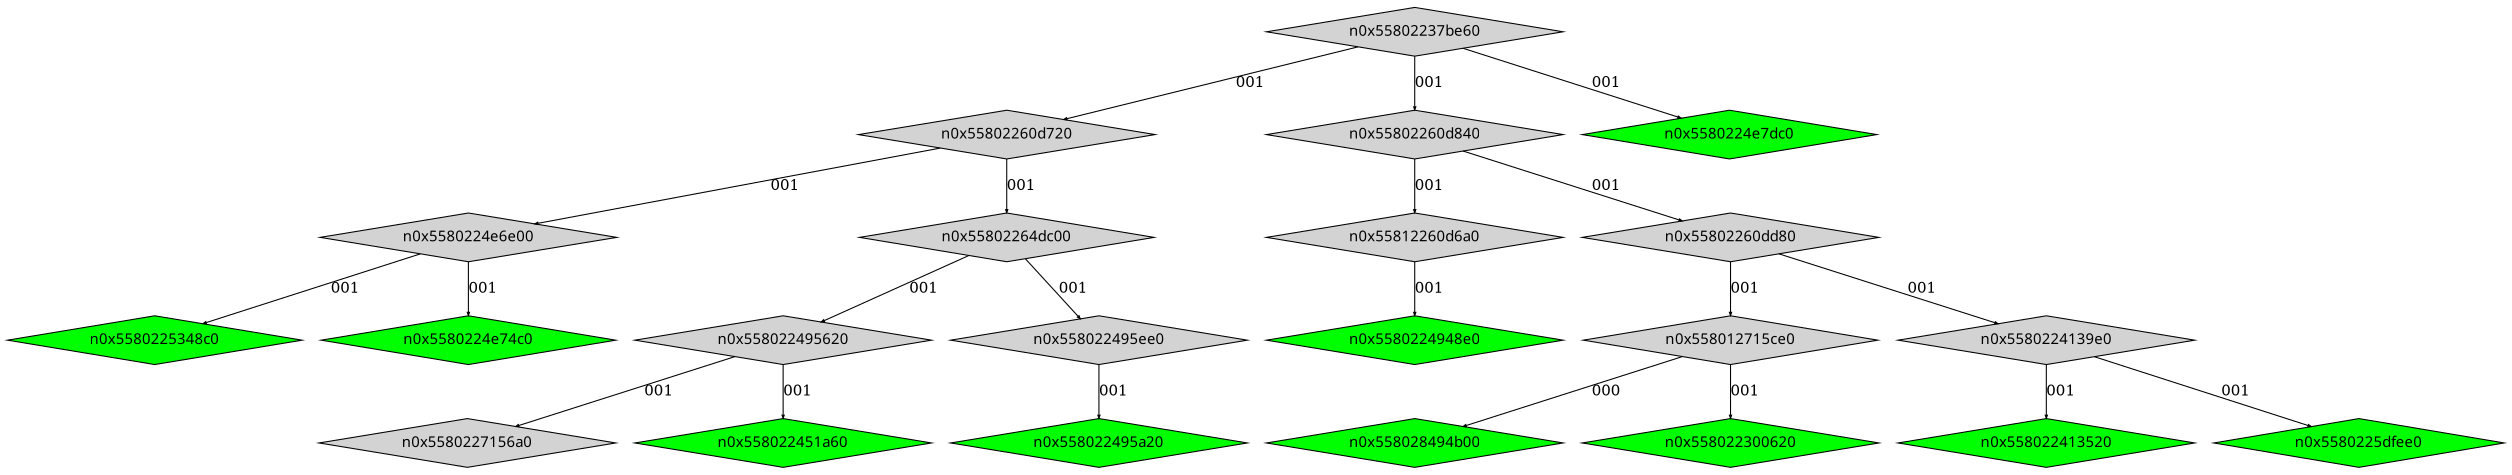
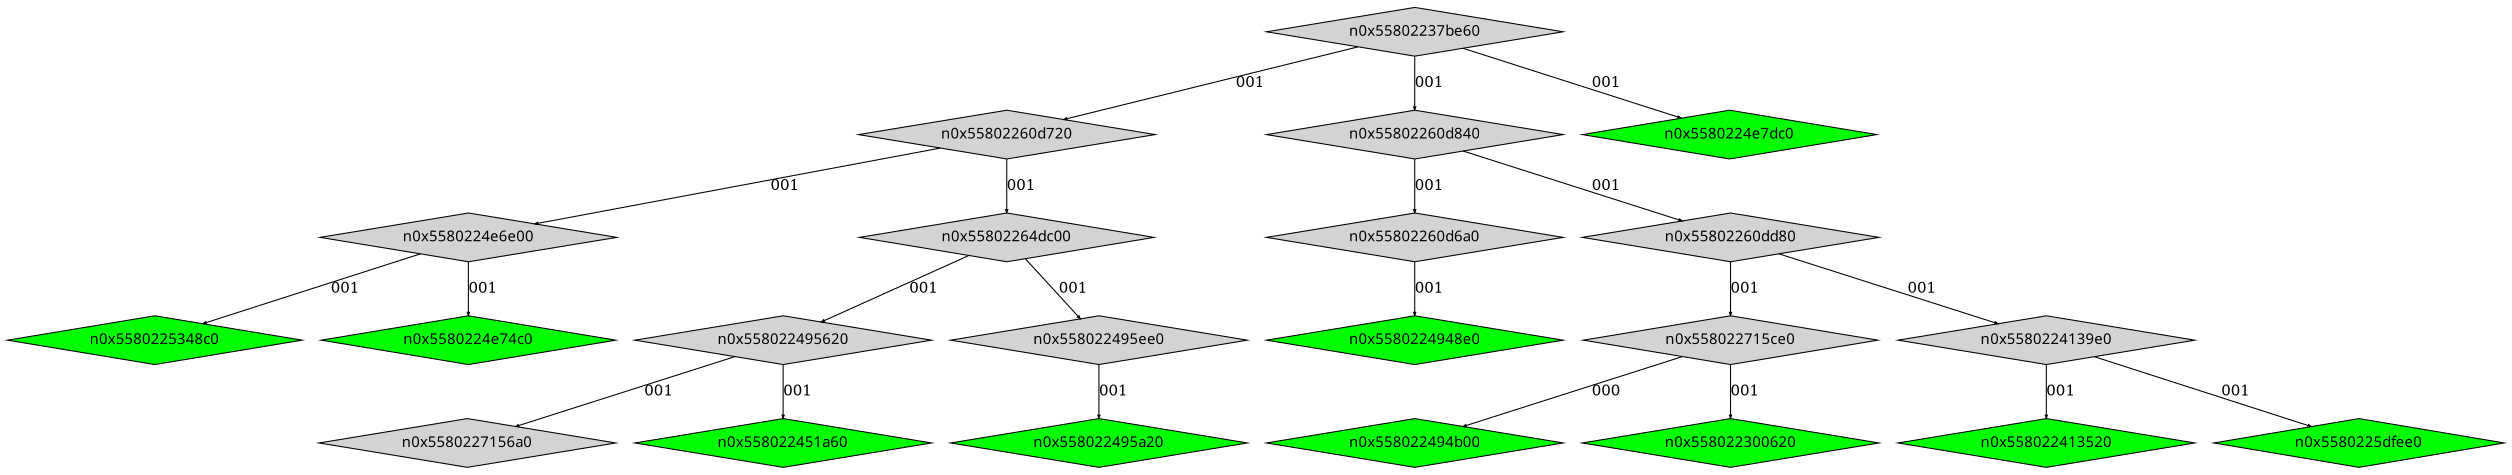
(1415, 237) -> (1415, 237)
(1731, 340) -> (1731, 340)
(1415, 443) -> (1415, 443)
